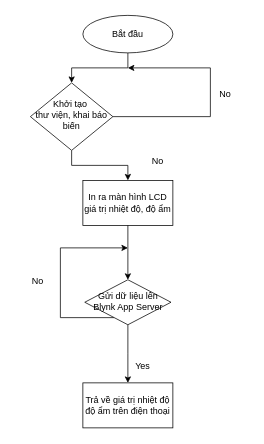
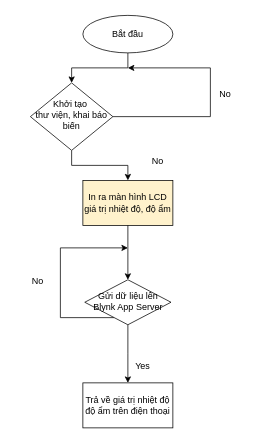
(128, 203) -> (128, 203)
